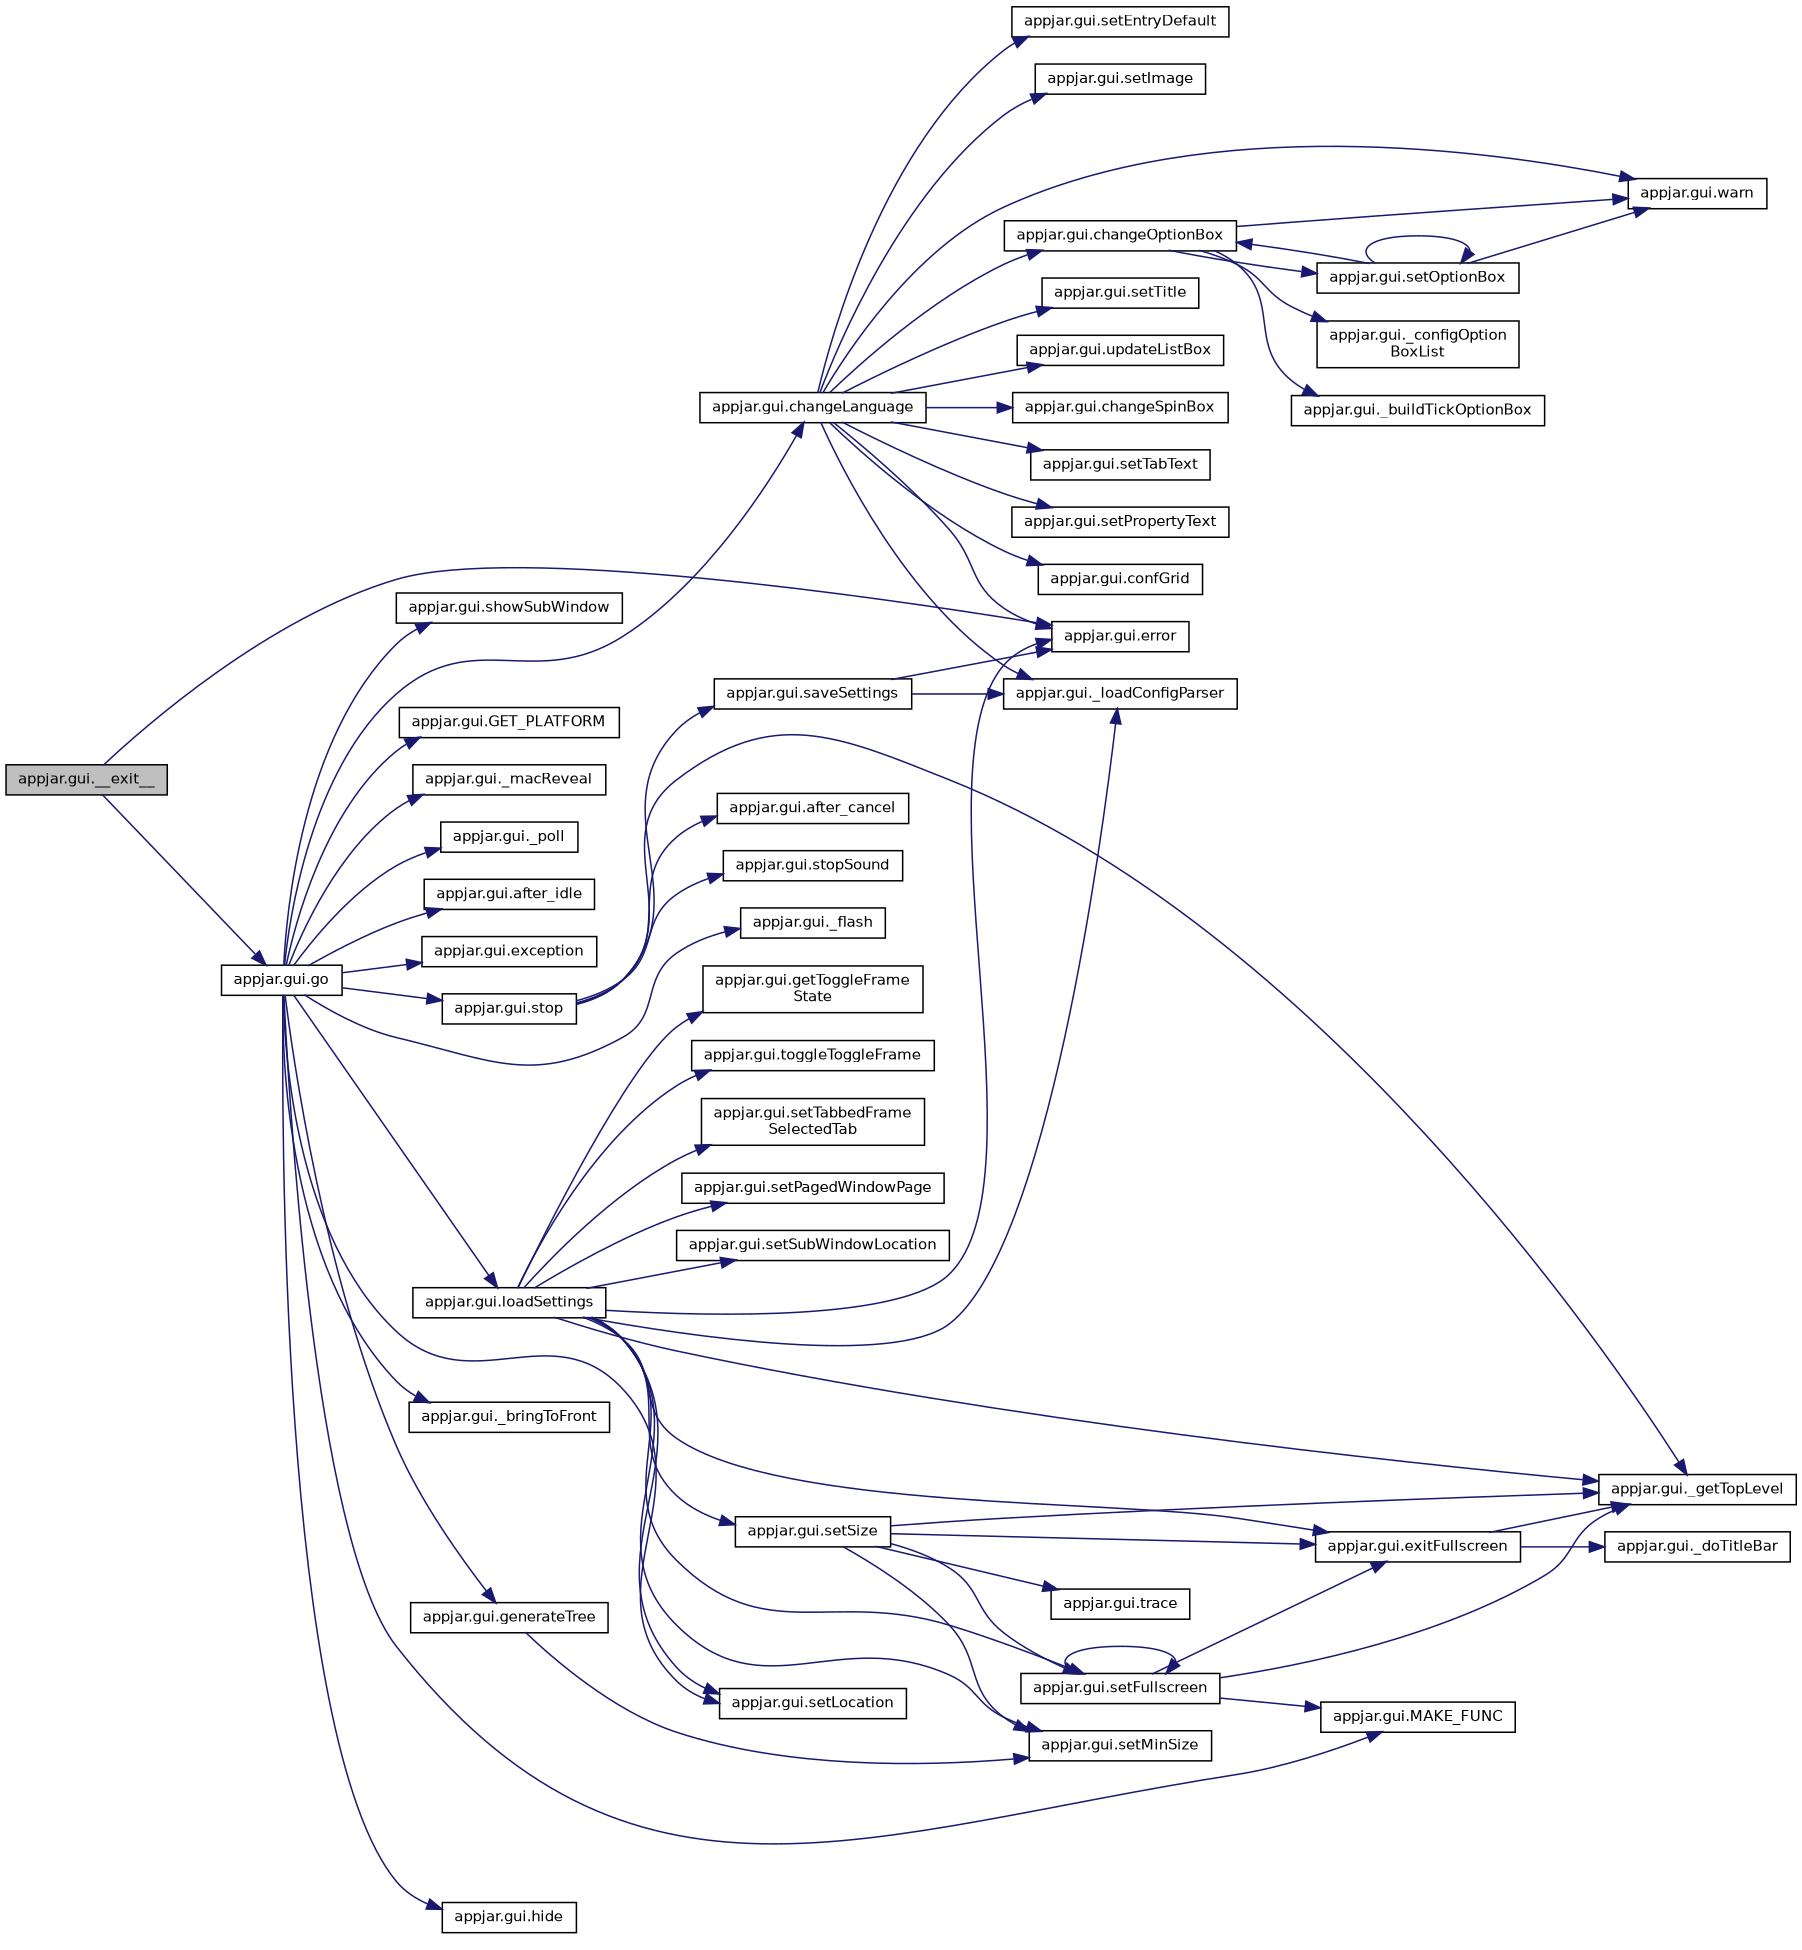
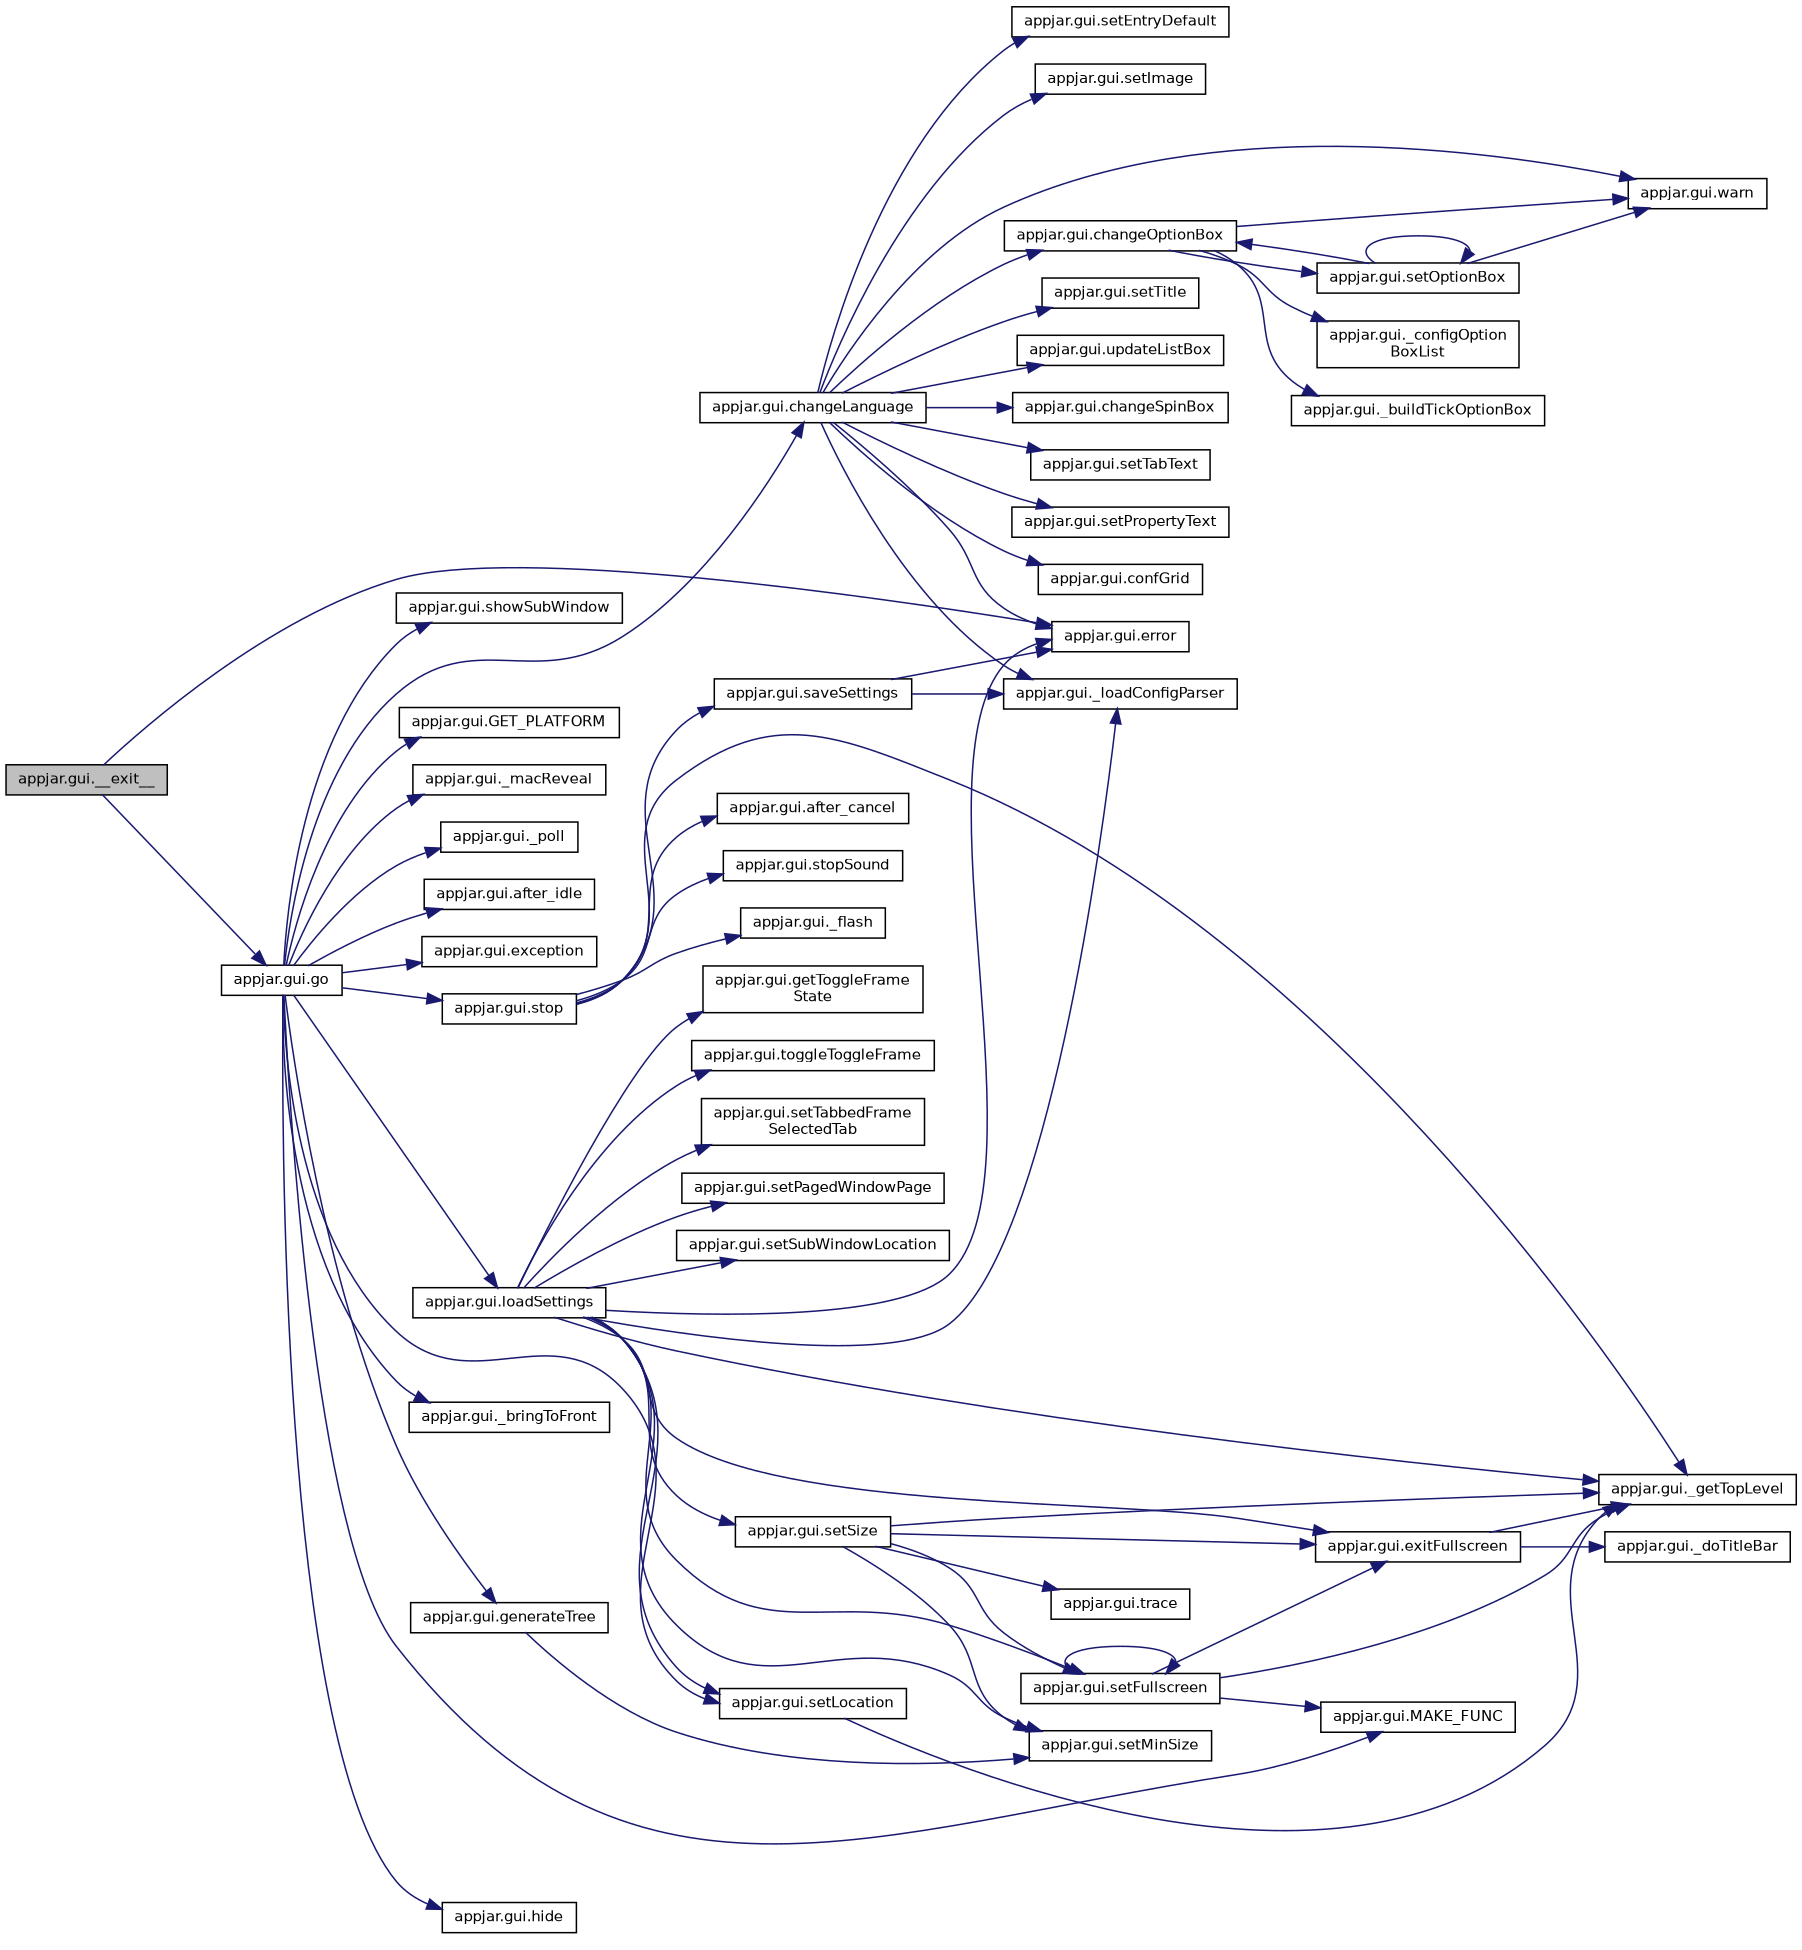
(537, 1065) -> (651, 966)
none -> (1322, 1827)
